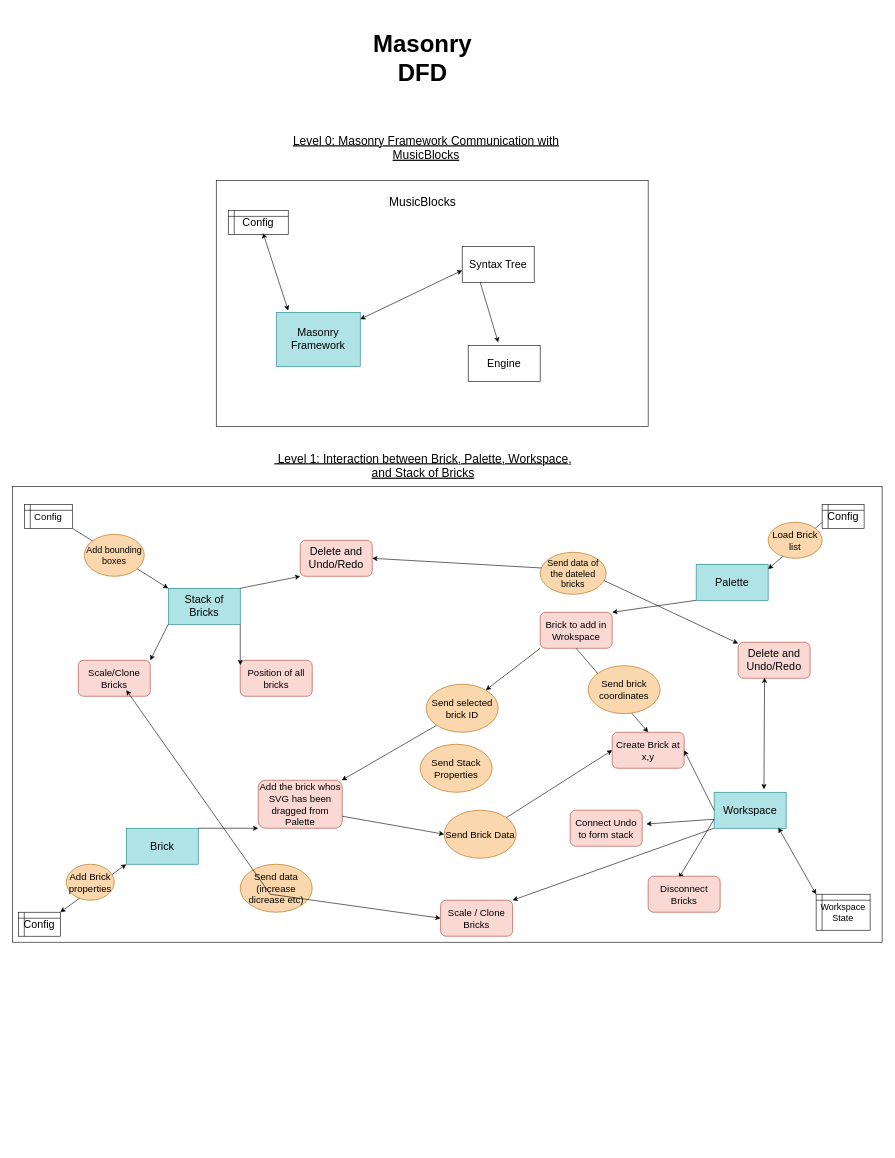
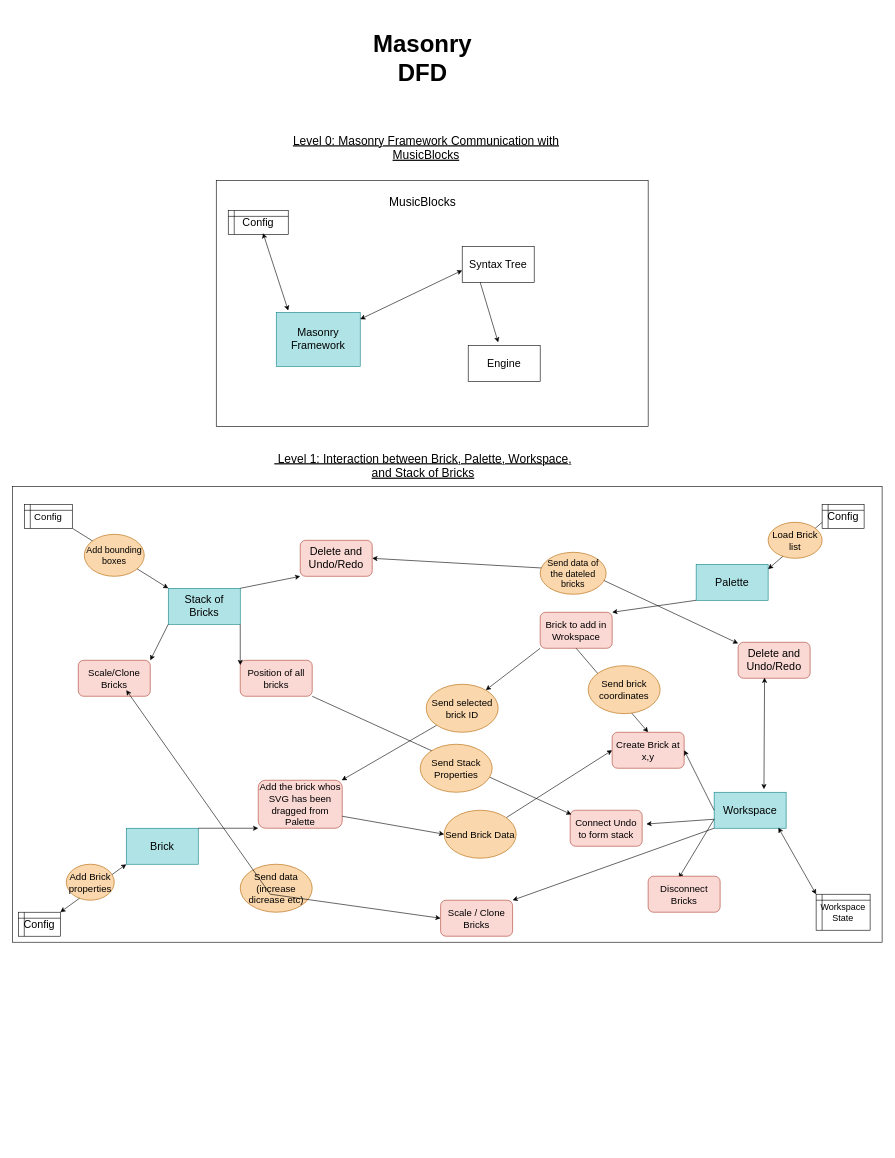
none -> (371, 723)
